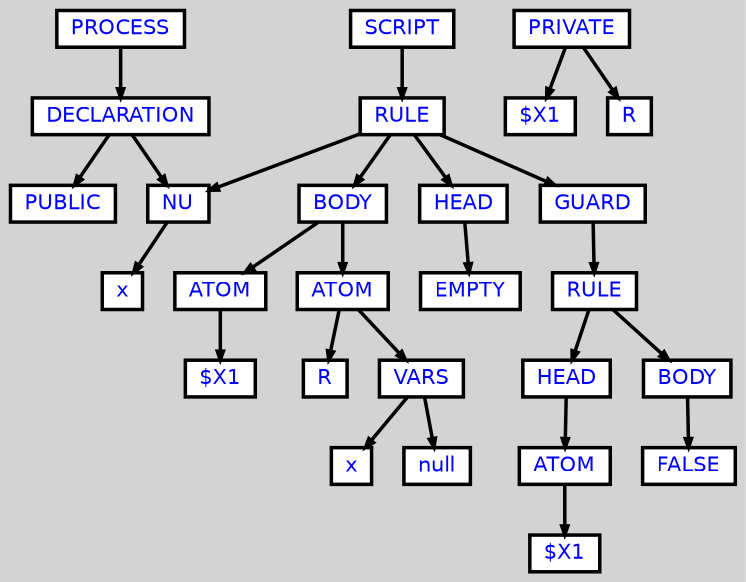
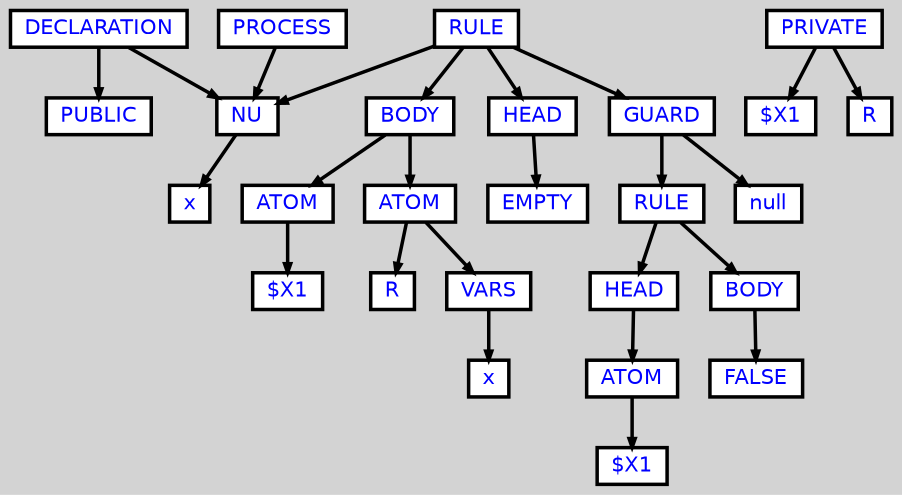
(402, 29) -> none
(121, 68) -> (267, 68)
(428, 418) -> (712, 157)
